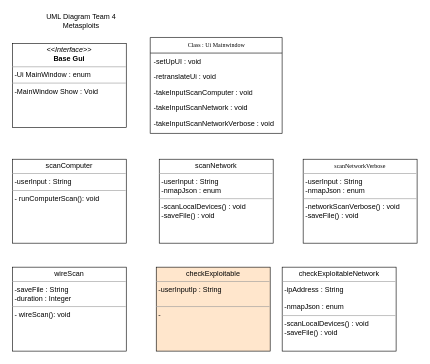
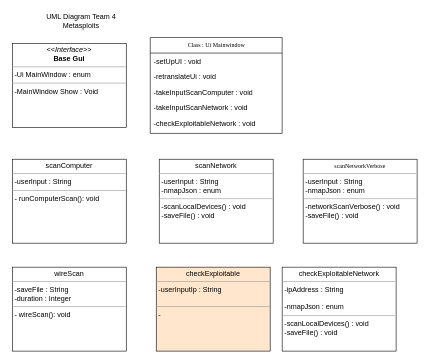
(217, 128) -> (210, 124)
